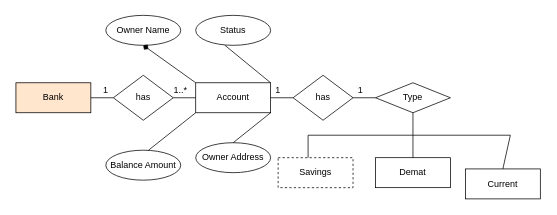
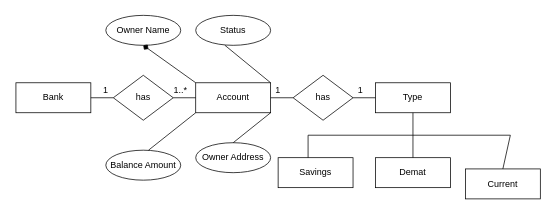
(53, 98) -> (53, 98)
(413, 98) -> (413, 98)
(315, 173) -> (315, 173)
